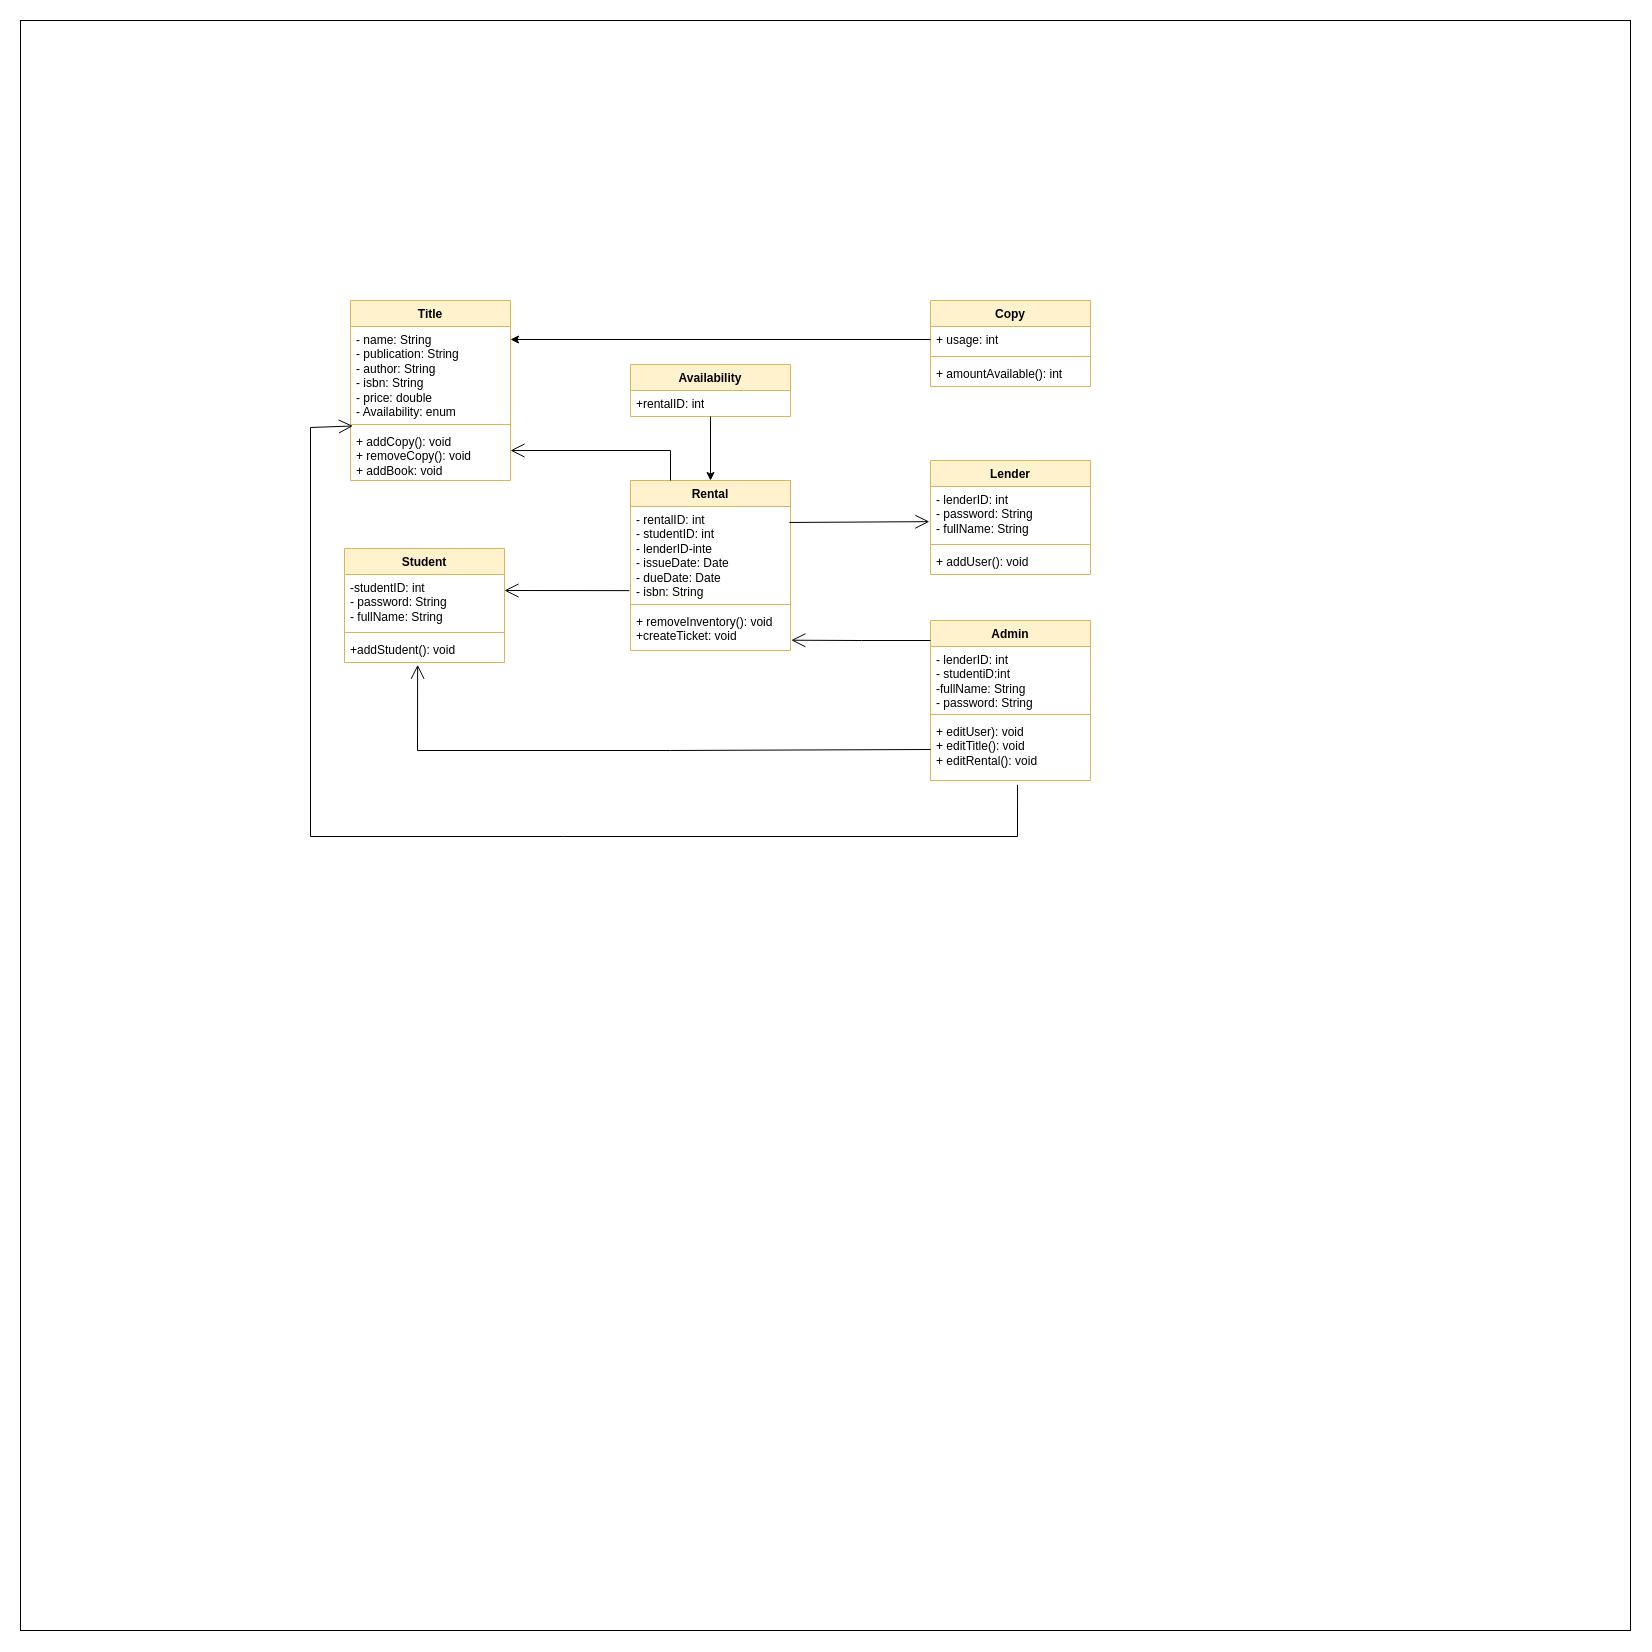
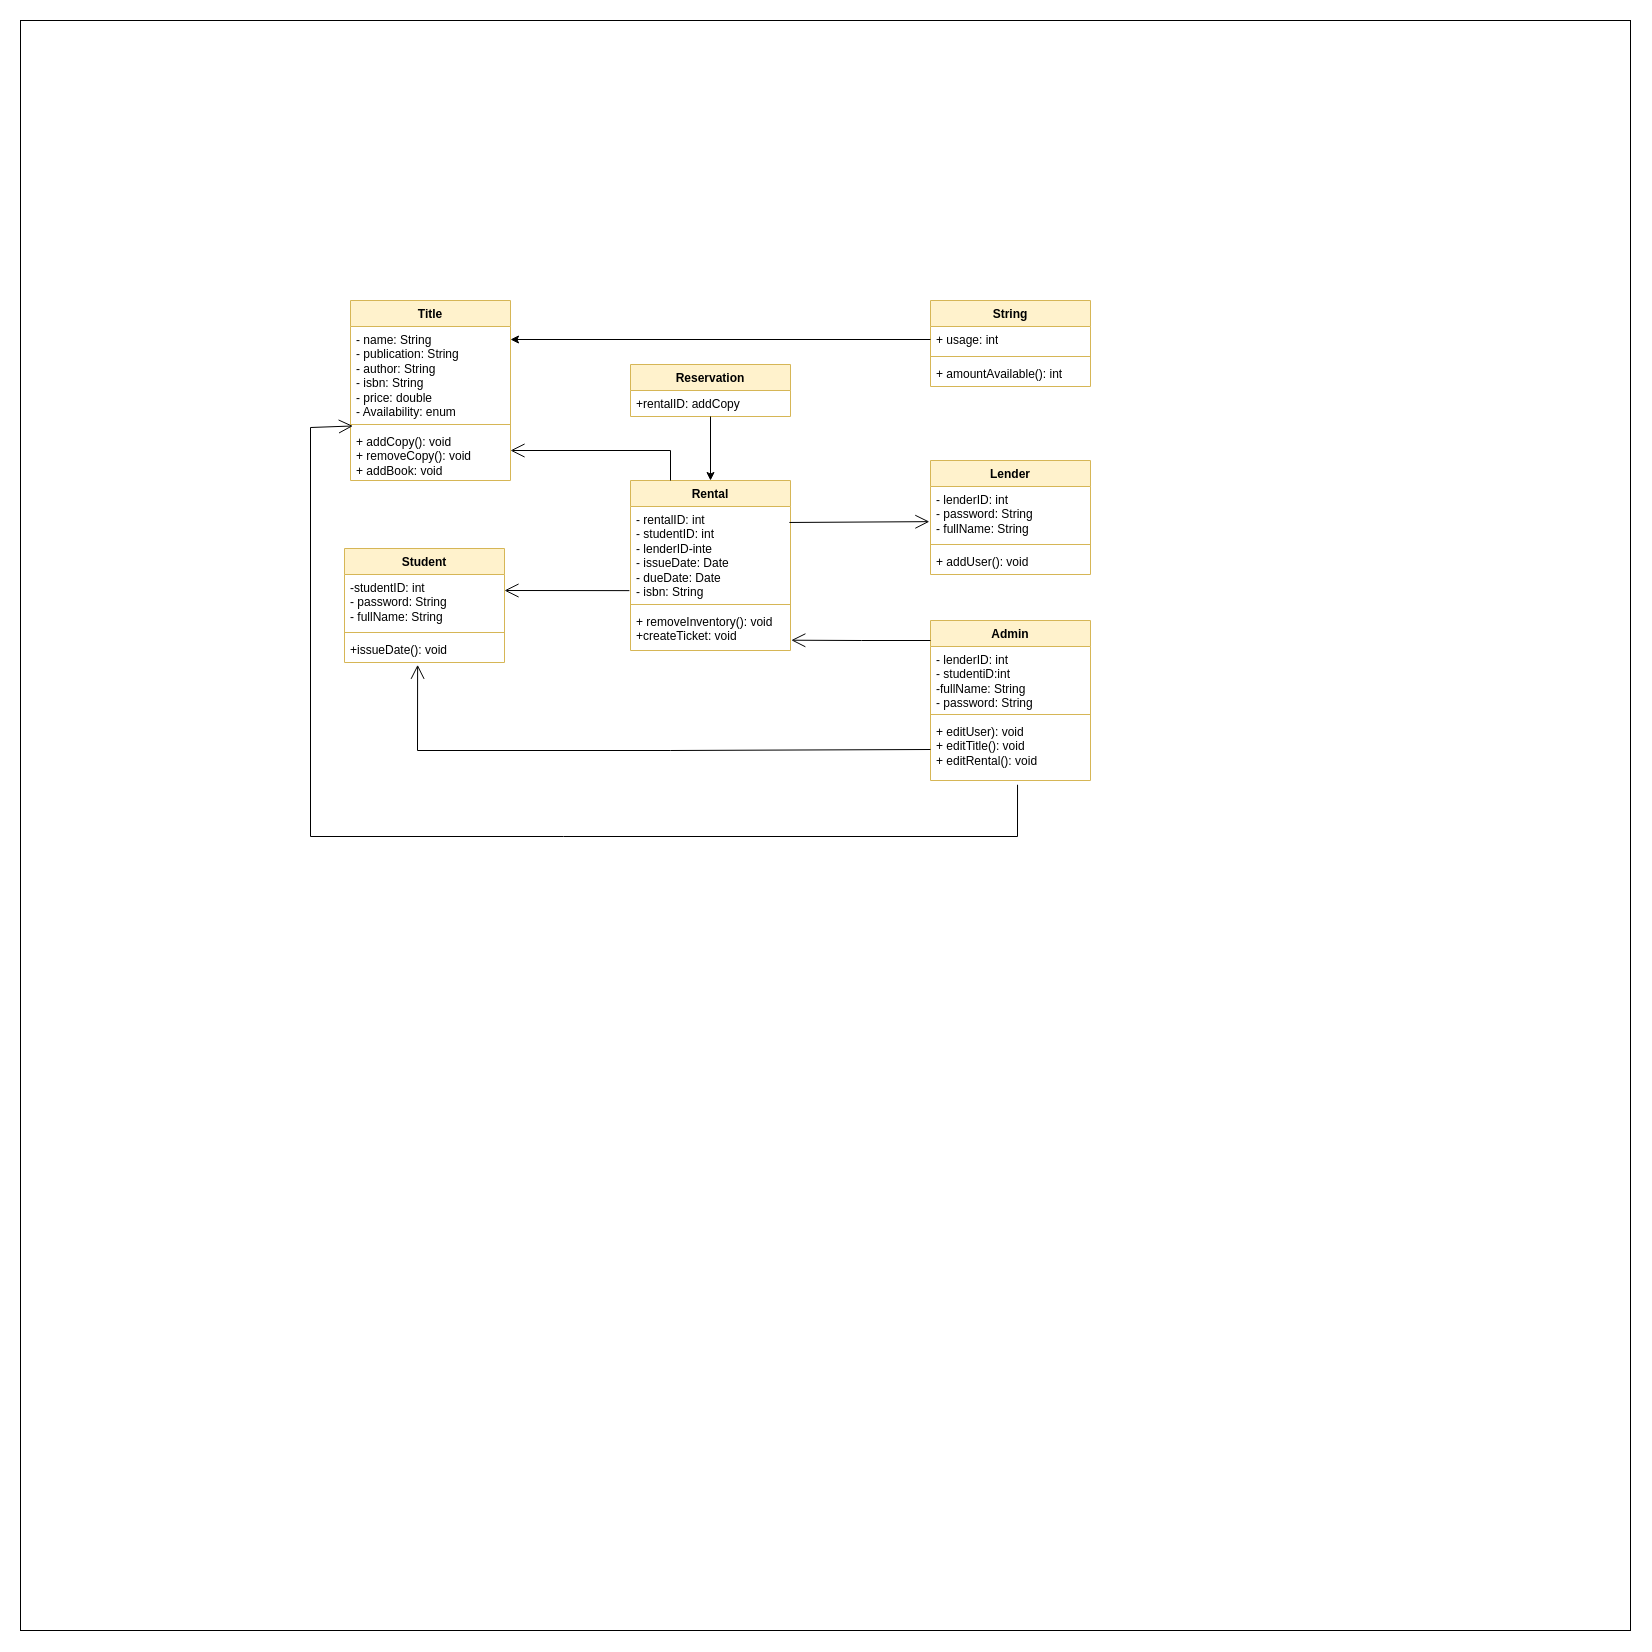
(1011, 315) -> (1011, 315)
(711, 379) -> (711, 379)
(677, 405) -> (692, 405)
(410, 651) -> (405, 651)
